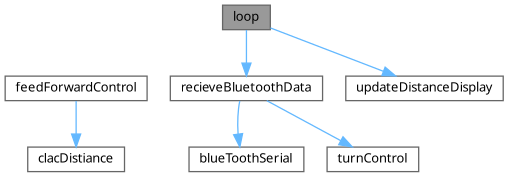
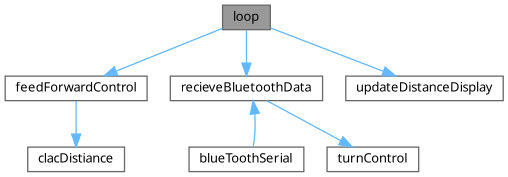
none -> (169, 50)
(238, 117) -> (255, 131)
